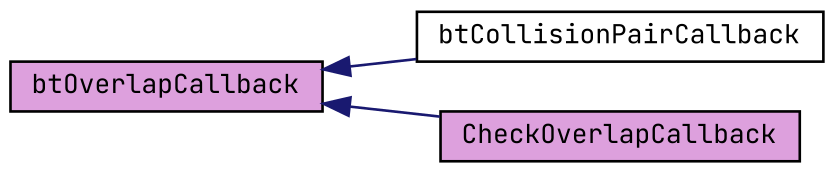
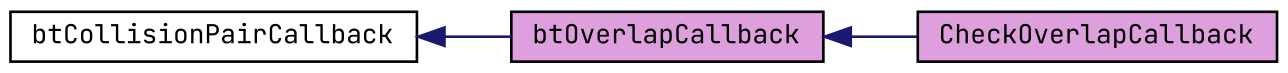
(383, 63) -> (478, 37)
